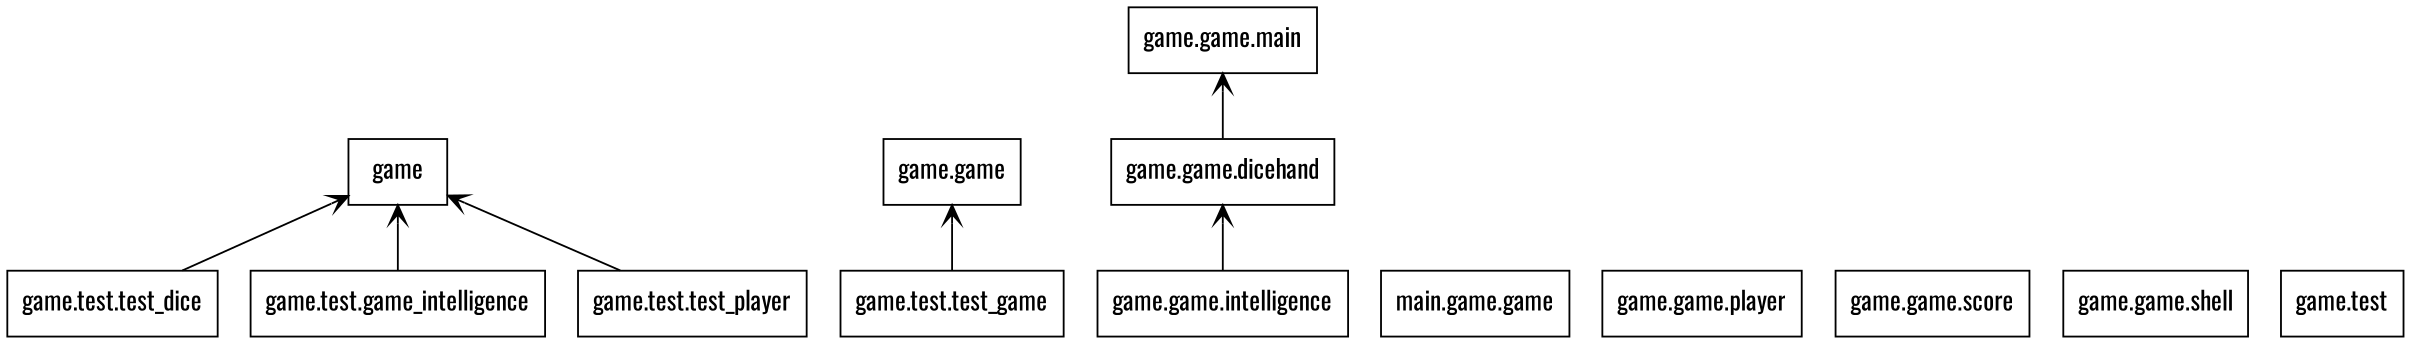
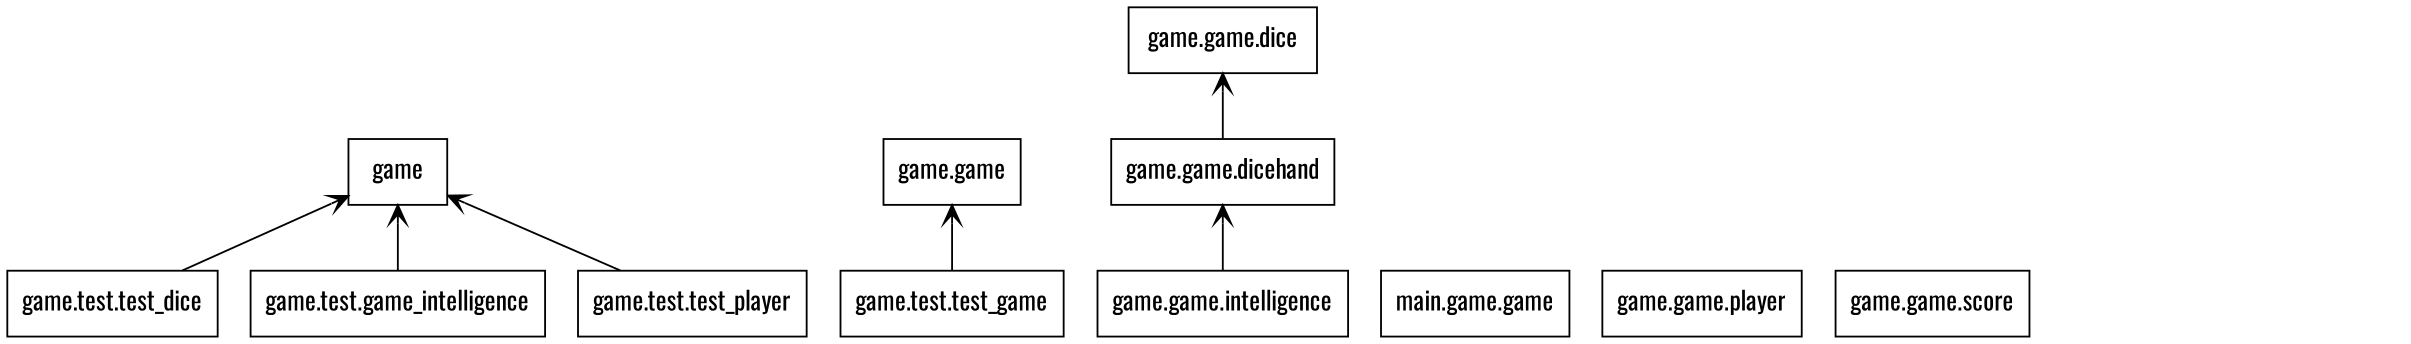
(1223, 40) -> (1223, 40)
(2156, 304) -> none
(2342, 304) -> none
